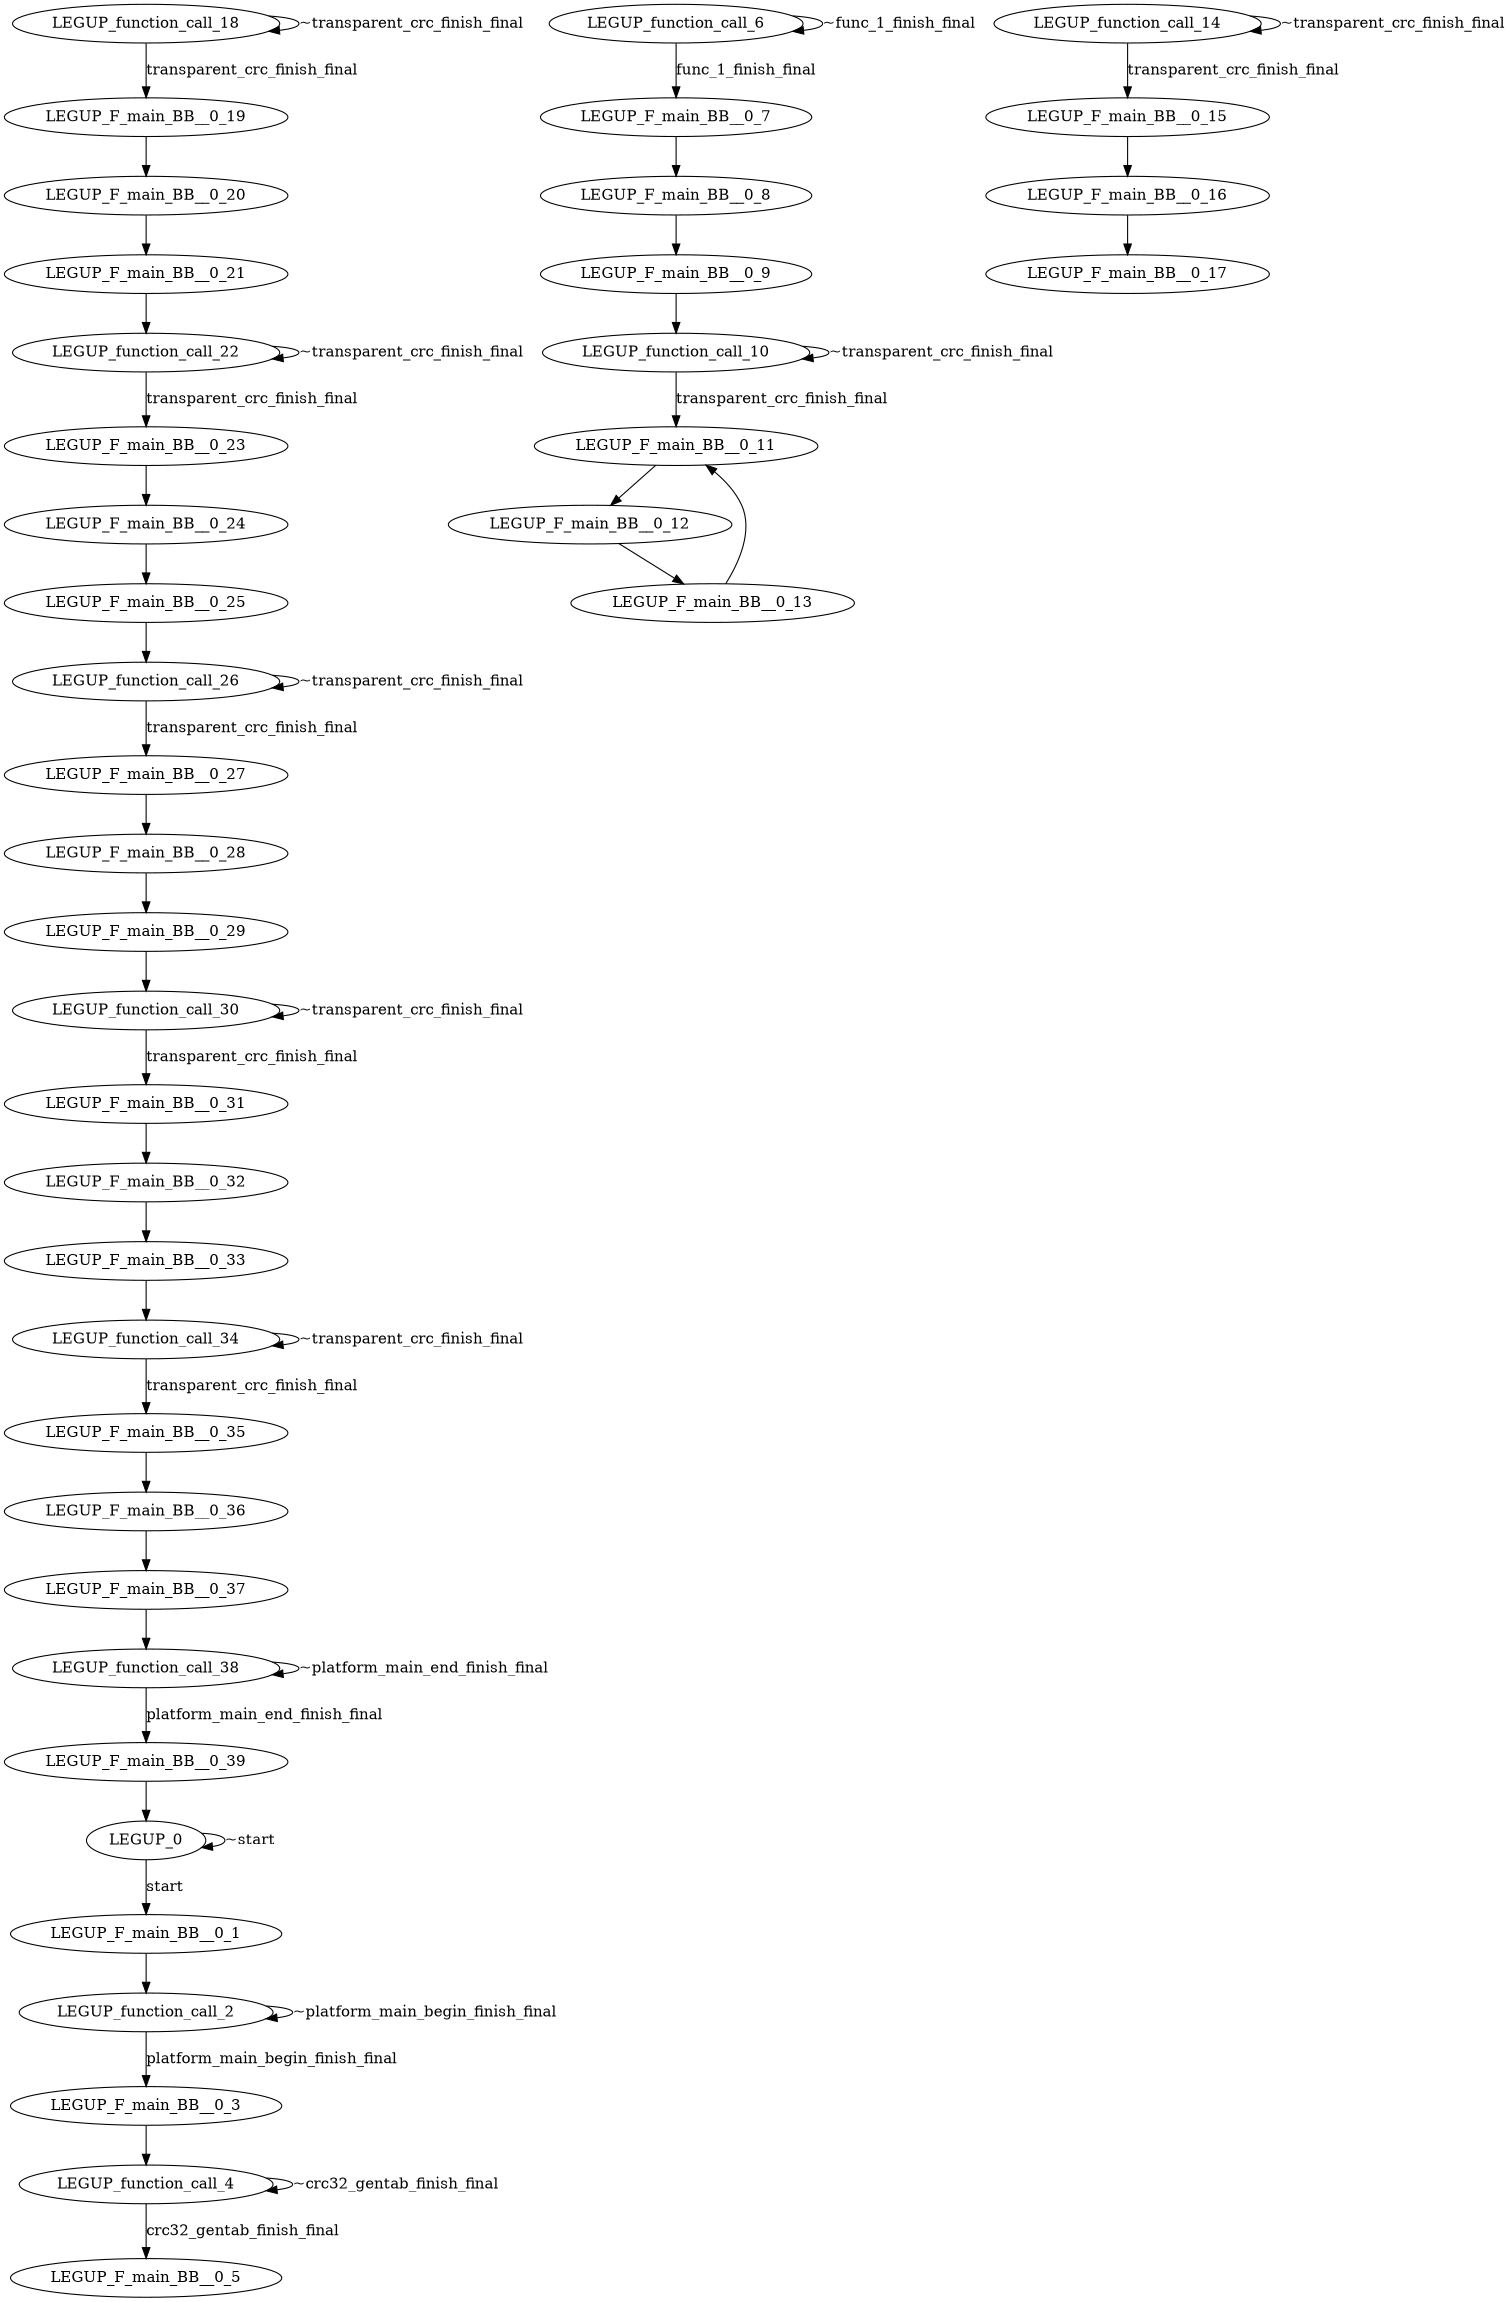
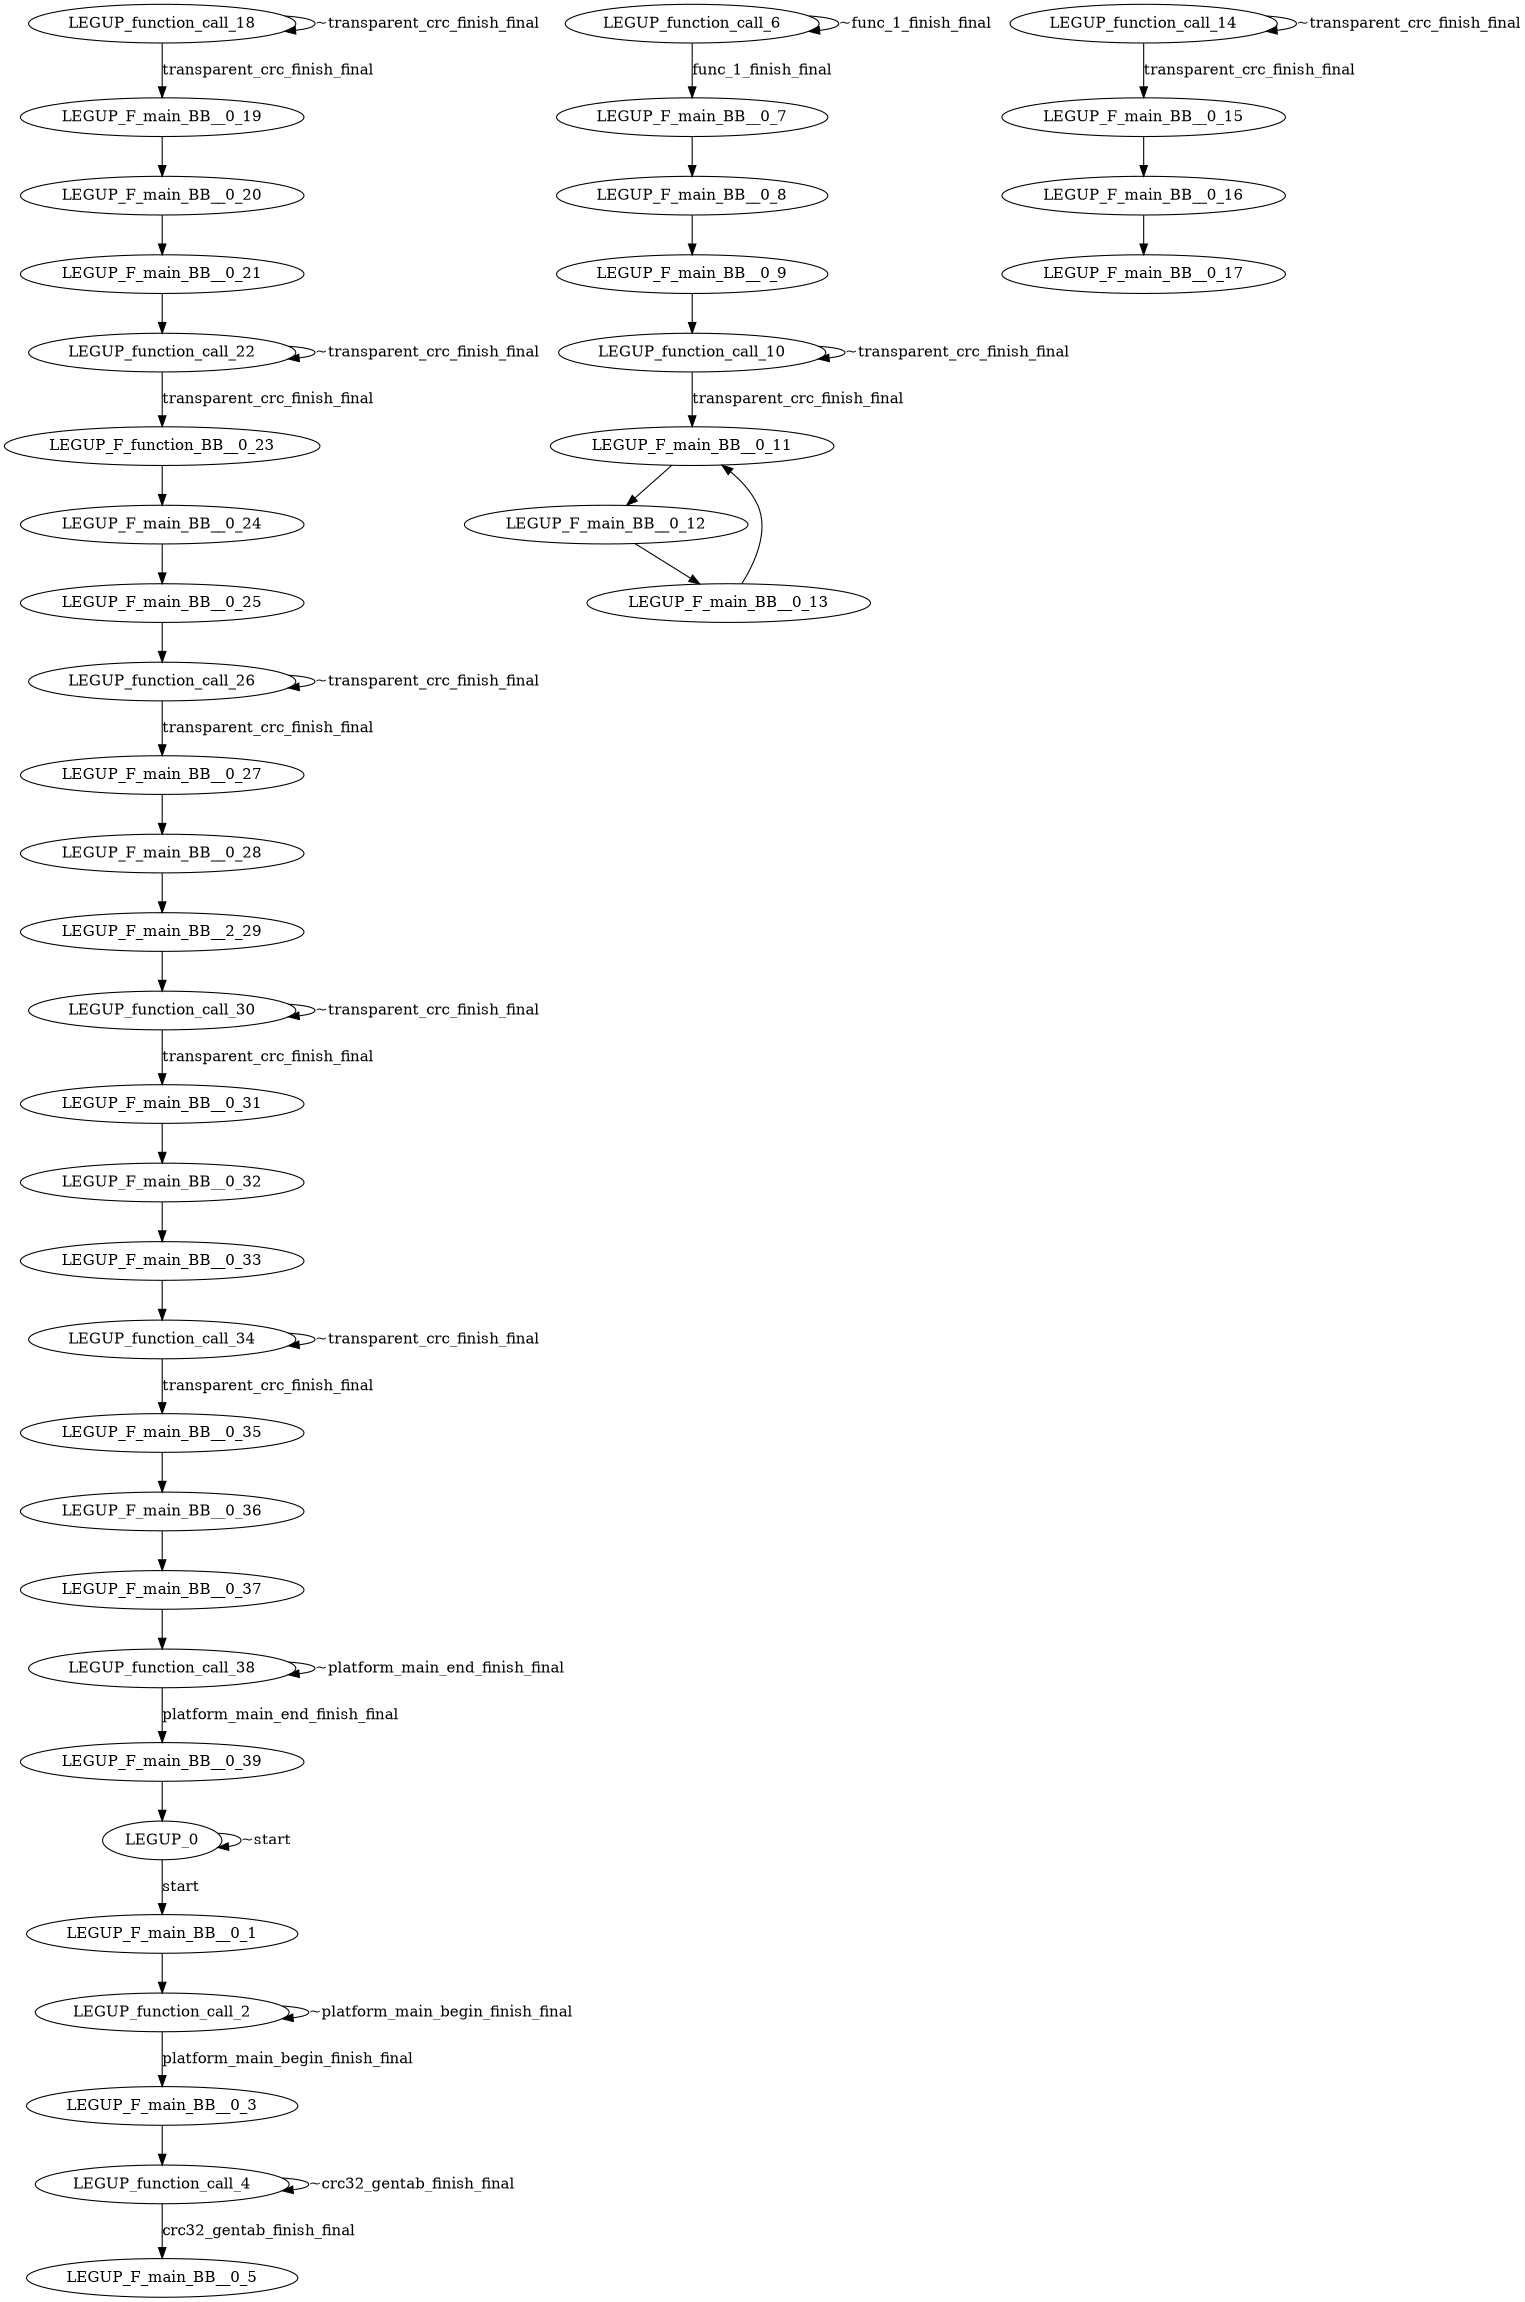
(146, 446) -> (162, 446)
(146, 932) -> (162, 932)
